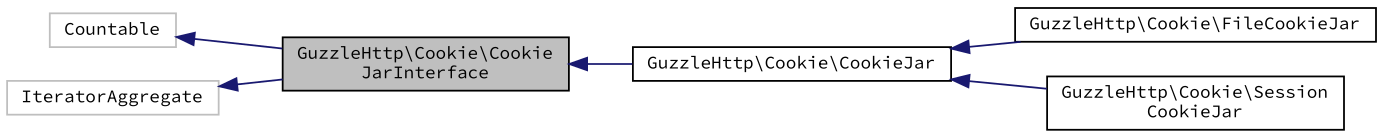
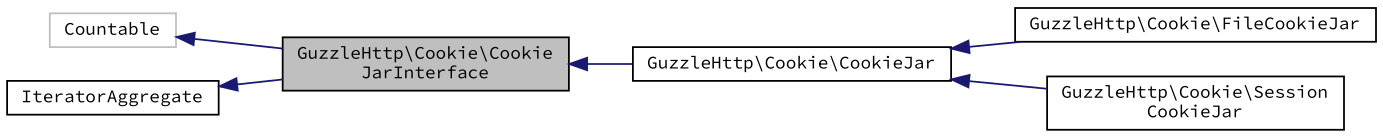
(113, 98) -> (113, 98)
